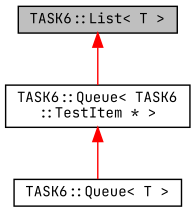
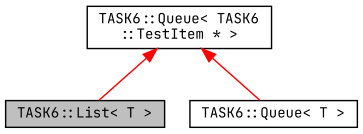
(98, 66) -> (123, 79)
